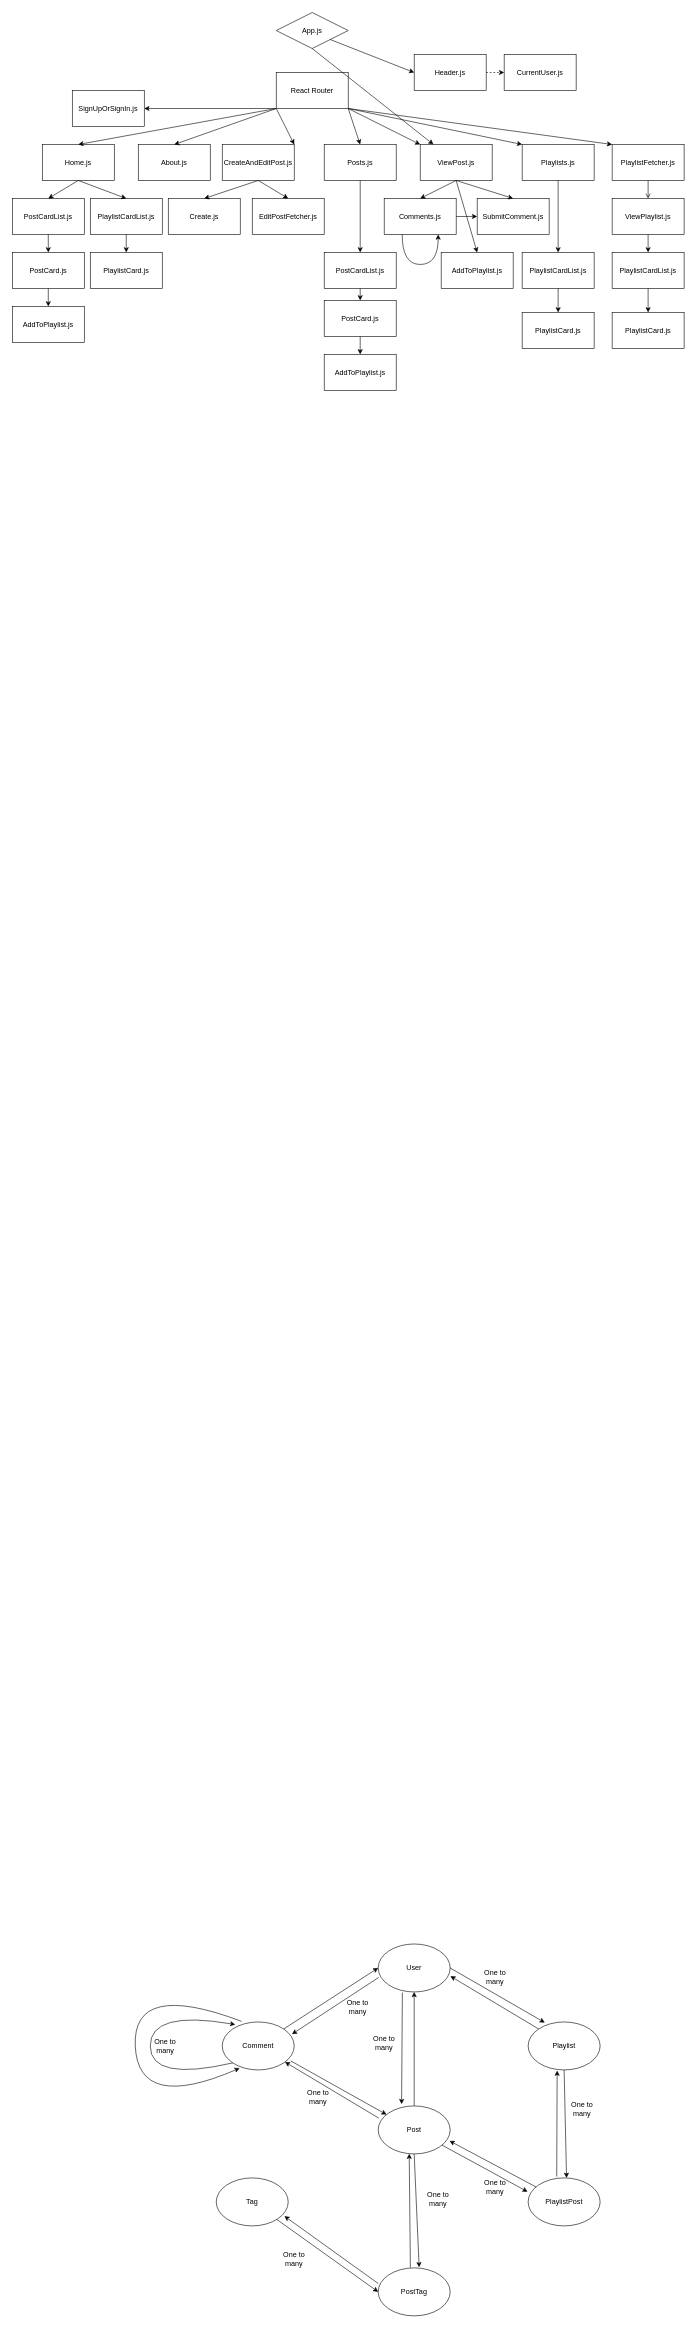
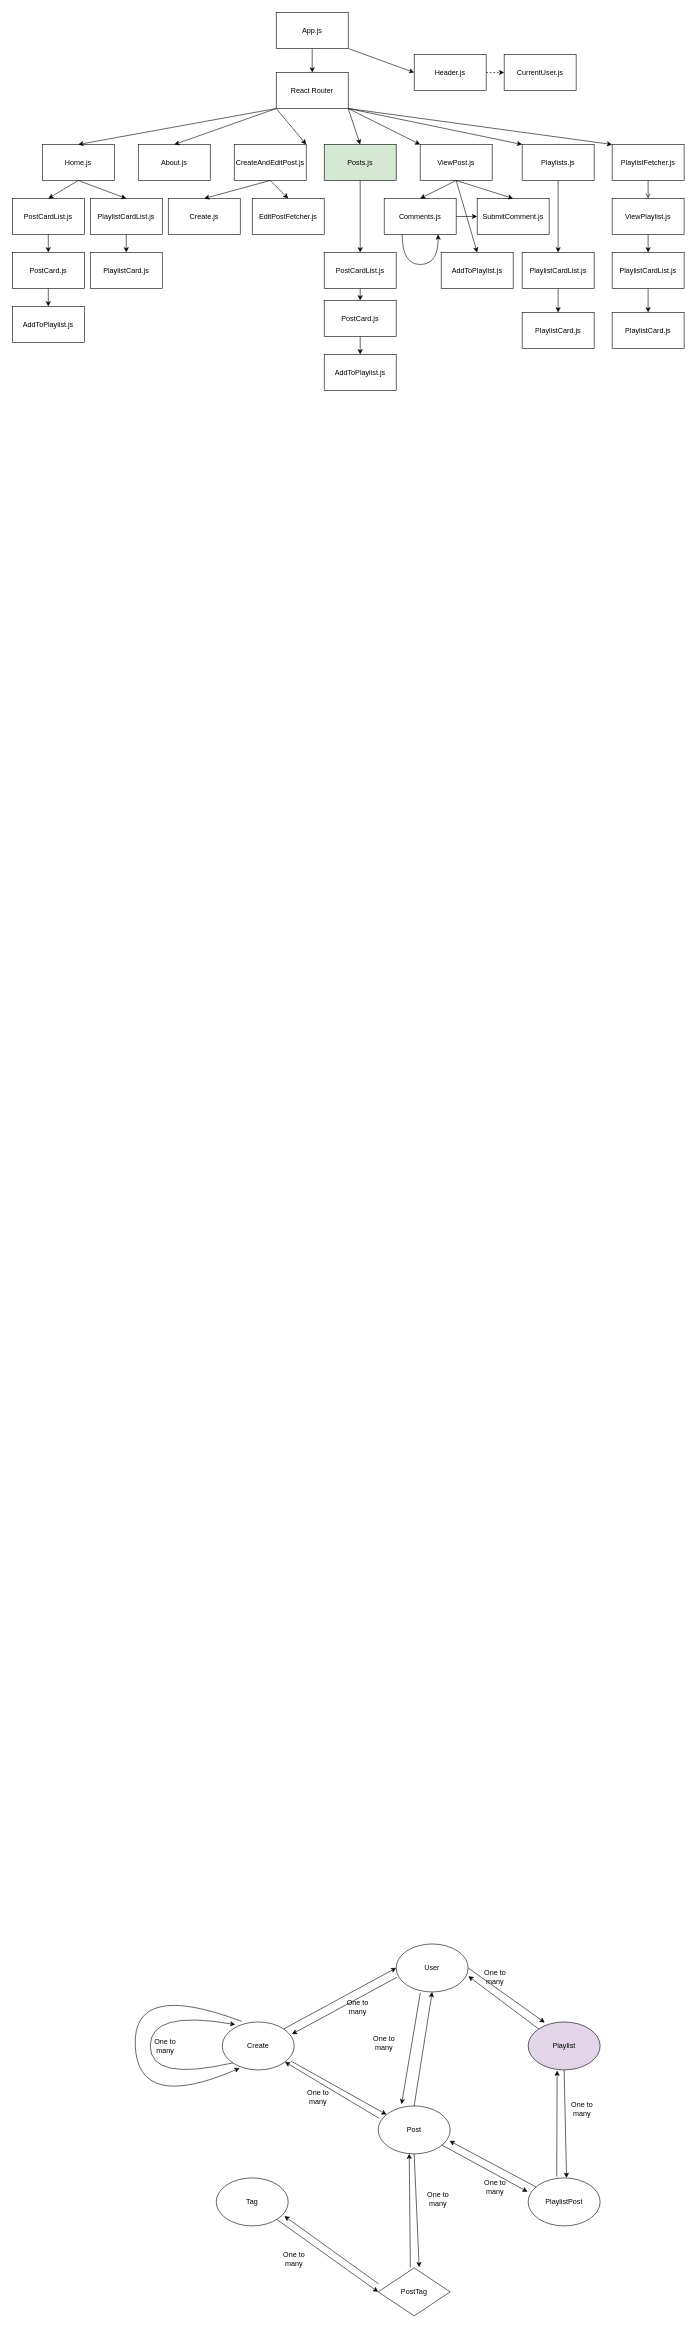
(312, 30) -> (312, 30)
(371, 95) -> (312, 49)
(108, 108) -> none
(209, 108) -> none
(258, 162) -> (270, 162)
(360, 162) -> (360, 162)
(414, 1968) -> (432, 1968)
(258, 2046) -> (258, 2046)
(564, 2046) -> (564, 2046)
(414, 2292) -> (414, 2292)
